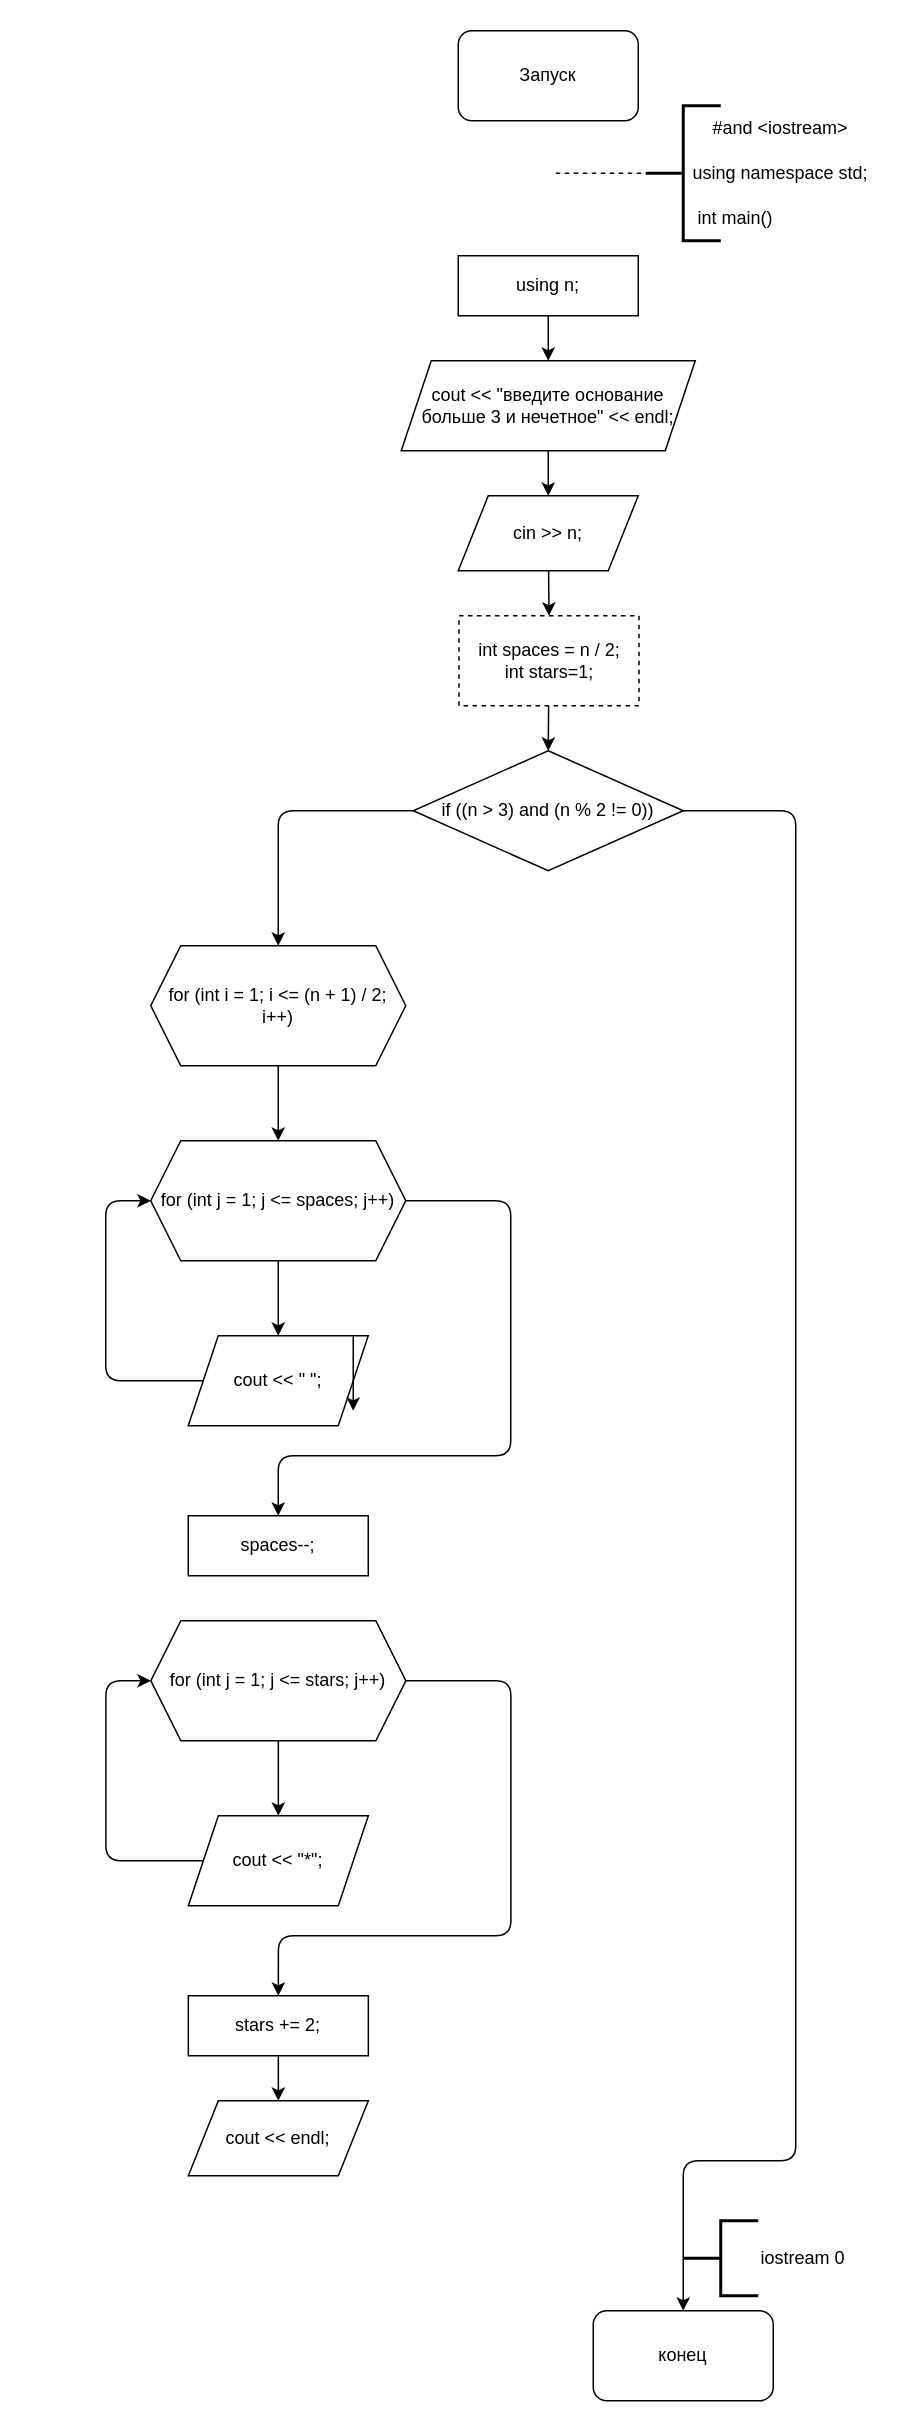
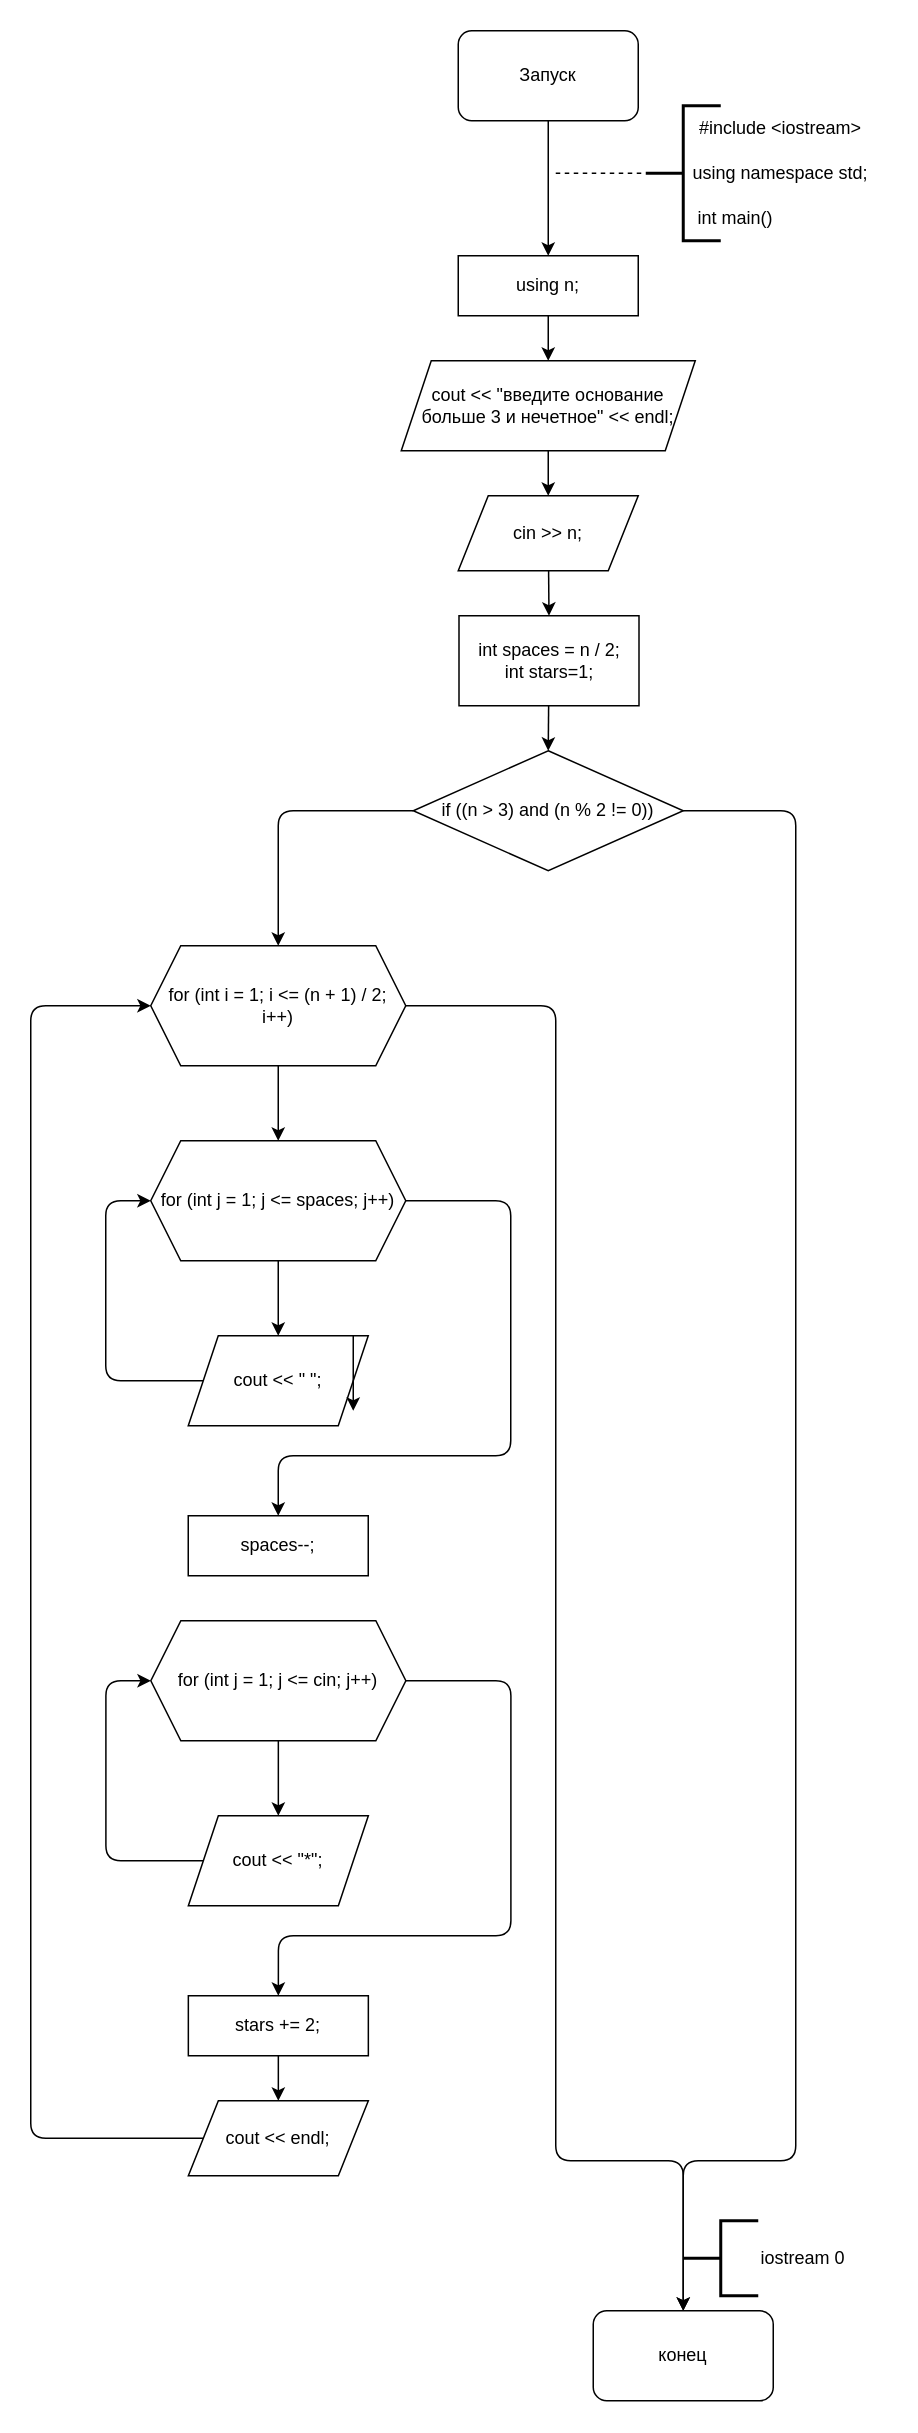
(781, 128) -> (781, 128)
none -> (548, 183)
(549, 661) -> (549, 661)
none -> (556, 1571)
none -> (31, 1603)
(278, 1681) -> (278, 1681)
